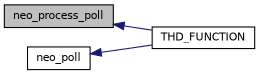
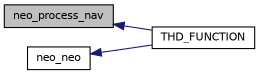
(59, 16) -> (59, 16)
(59, 58) -> (59, 58)
